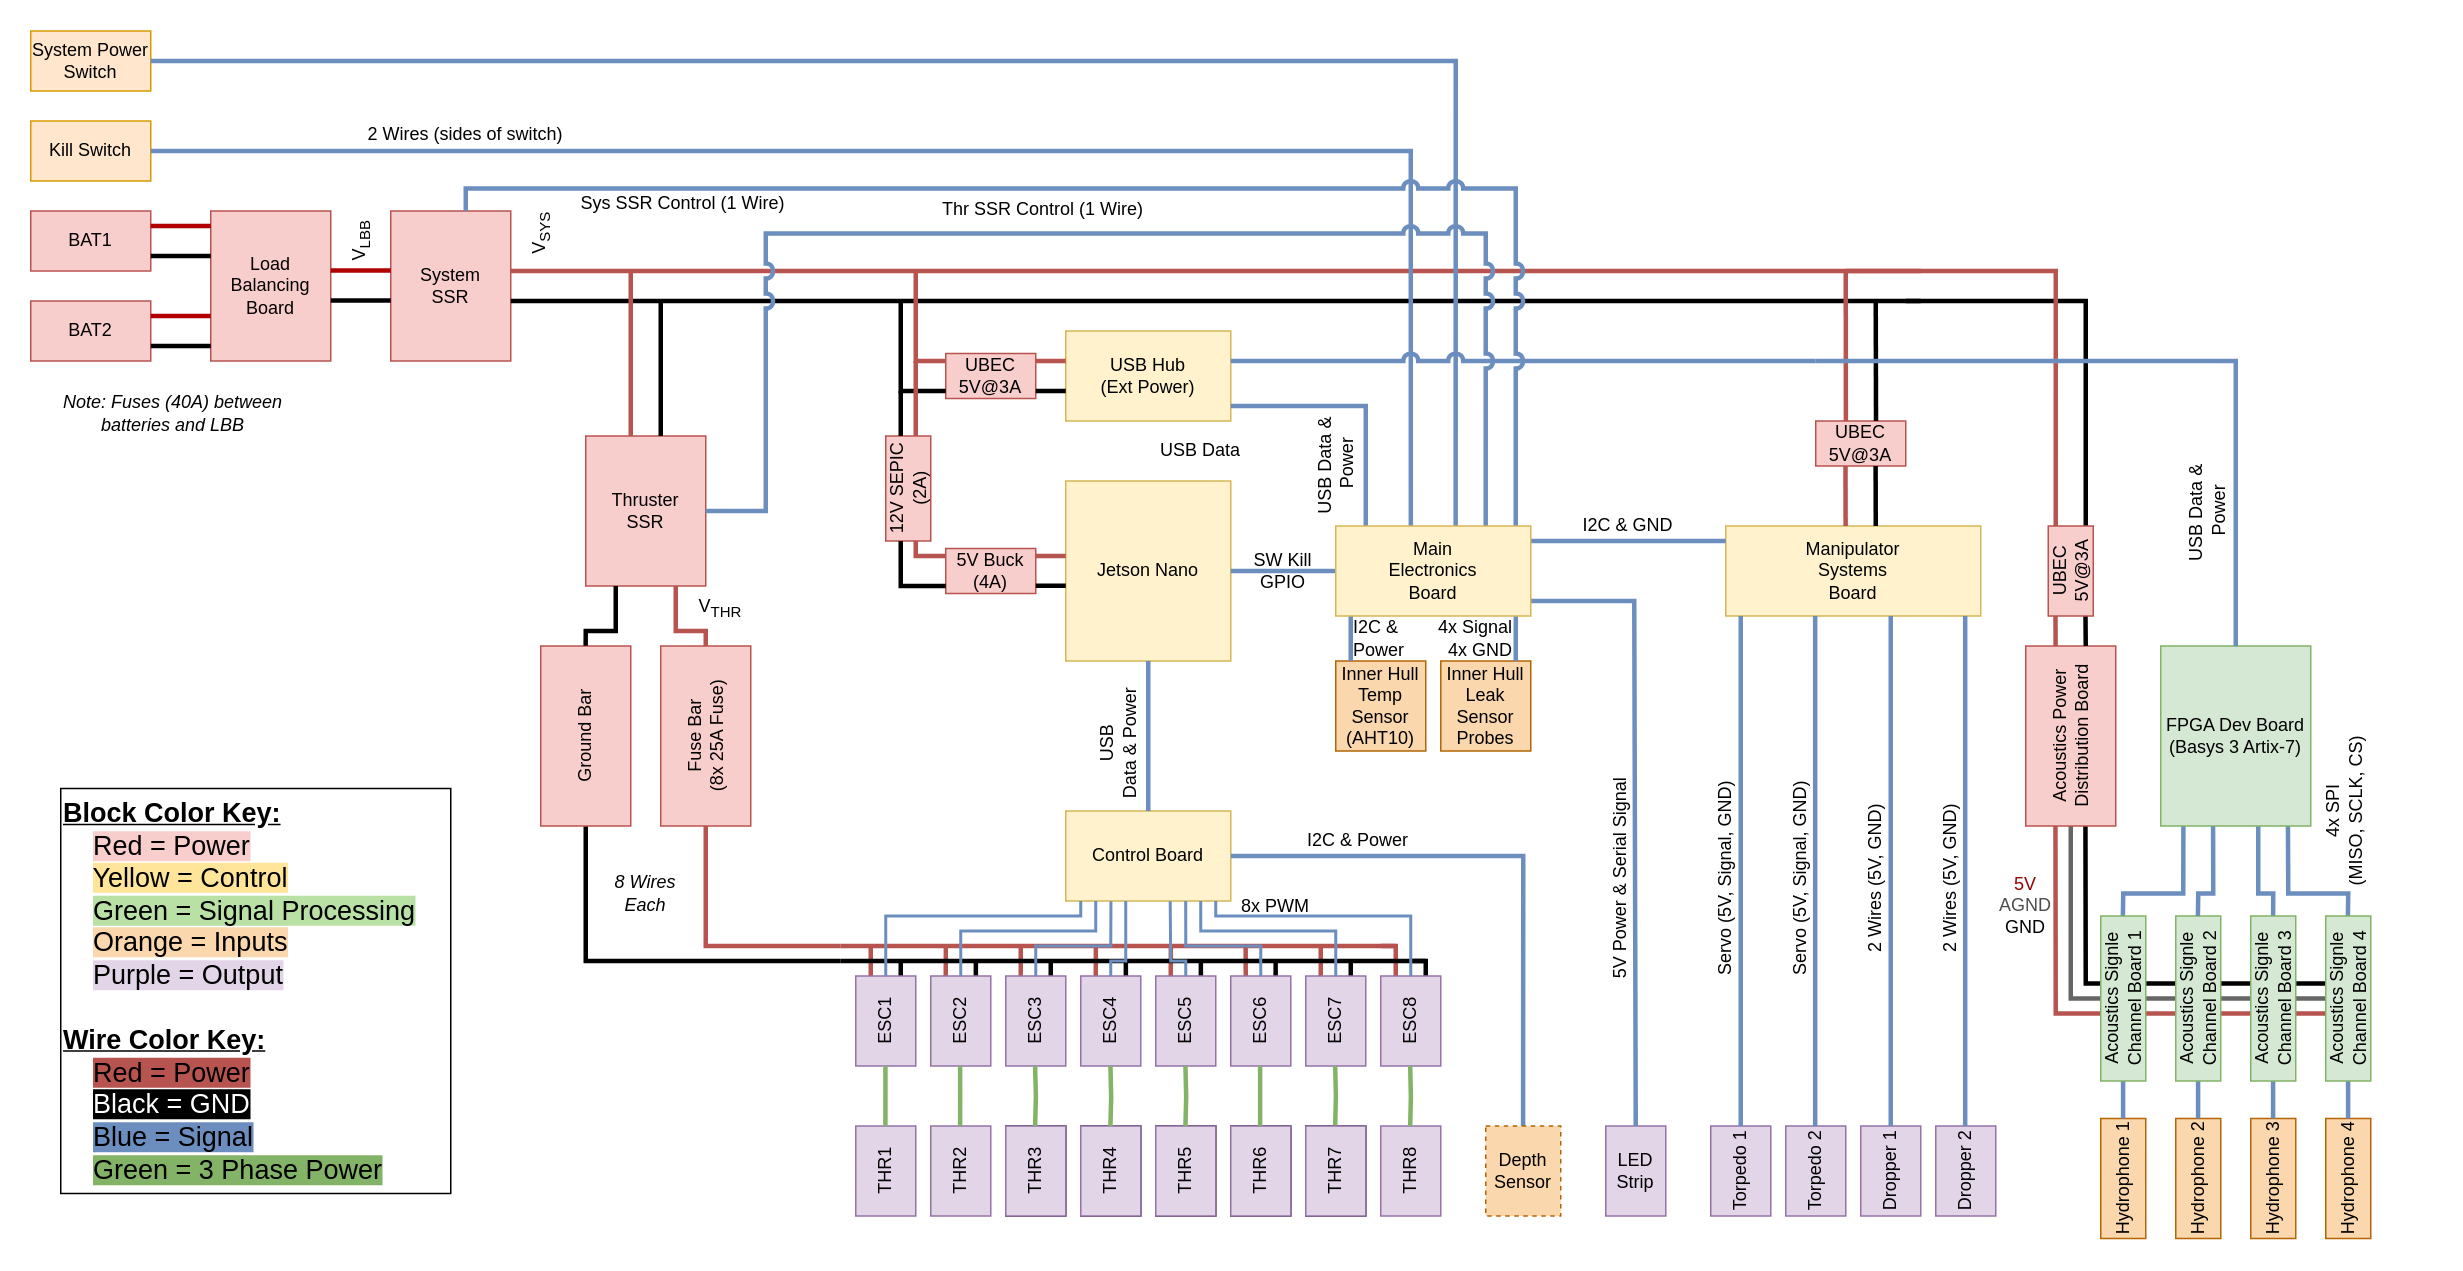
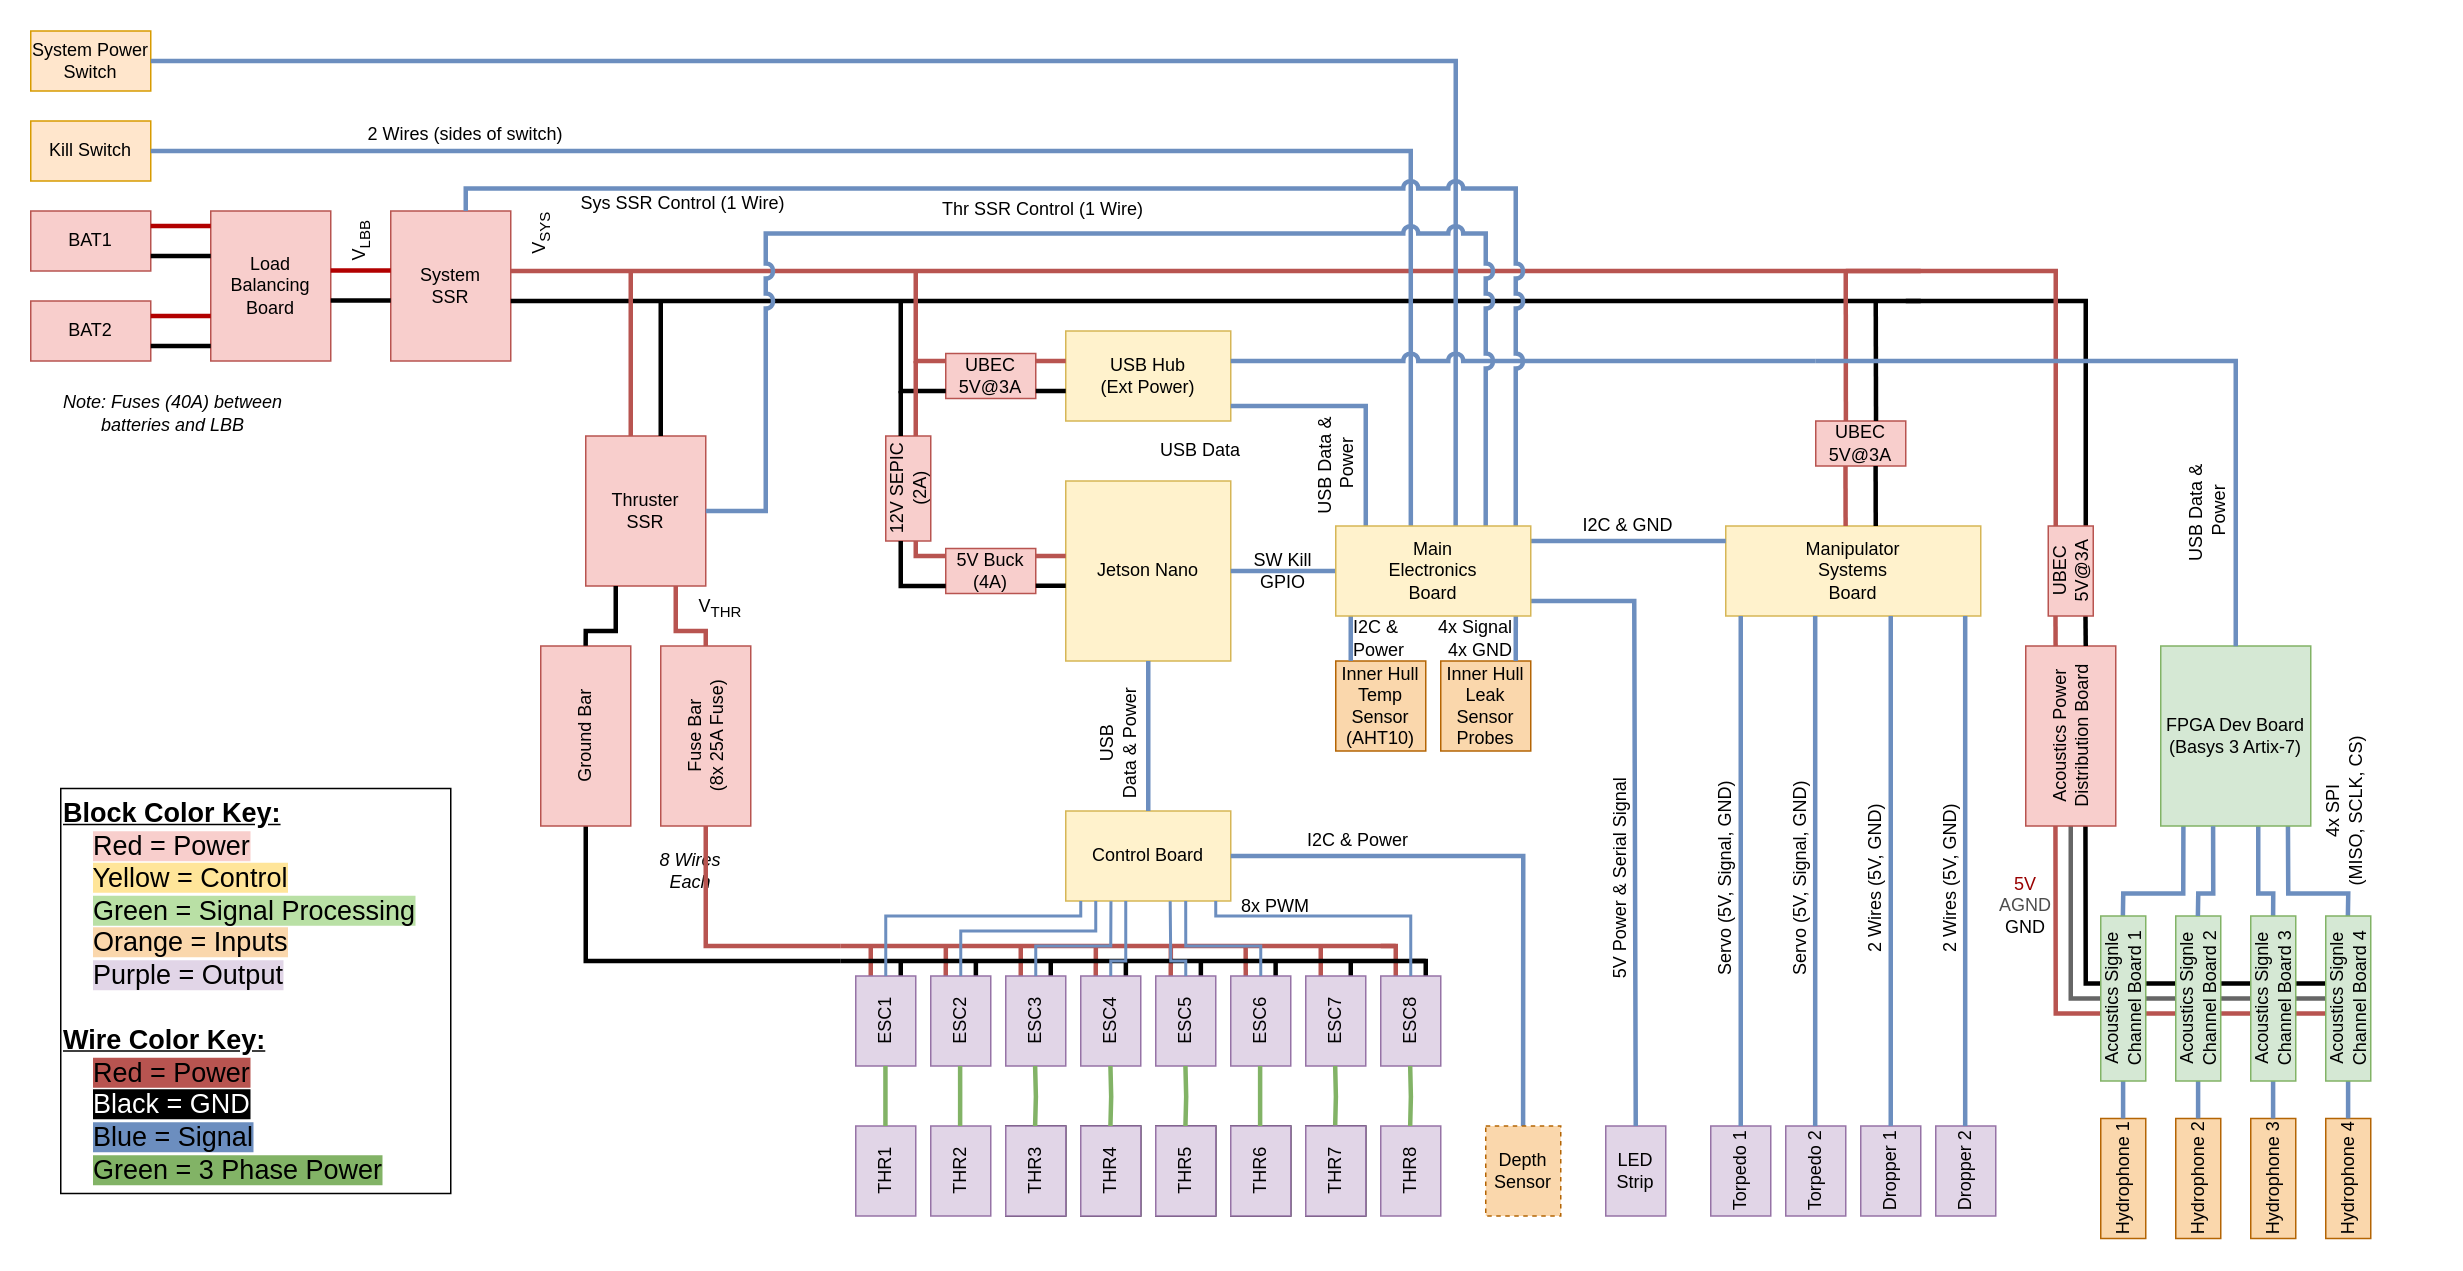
(646, 893) -> (691, 871)
(1276, 931) -> none
